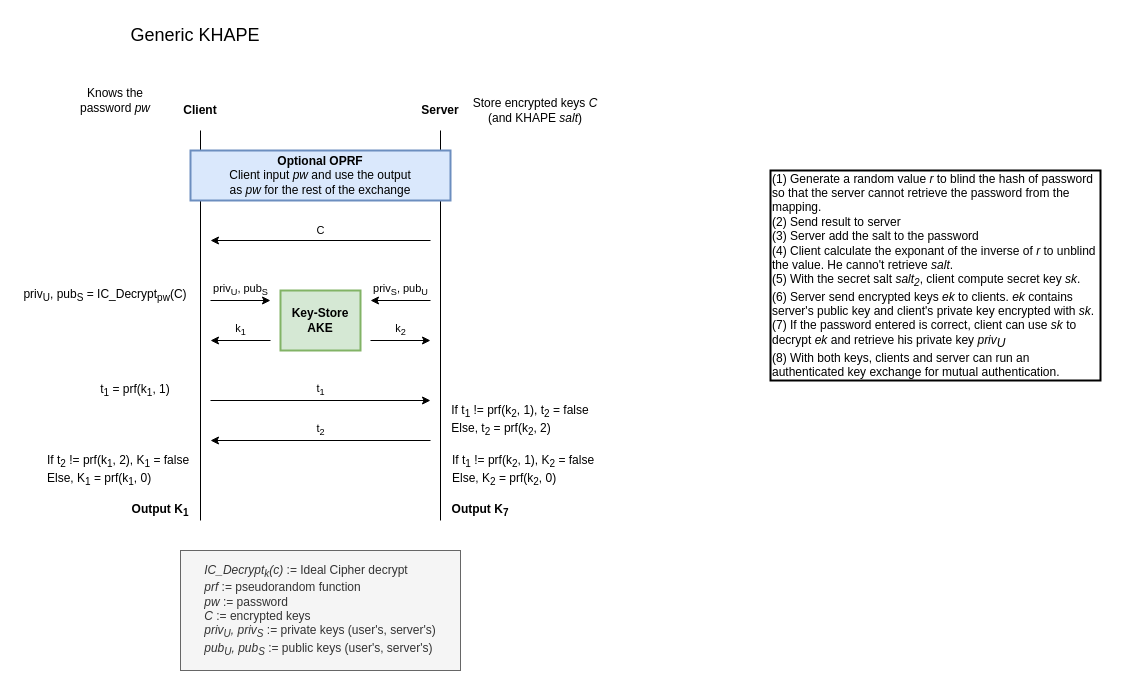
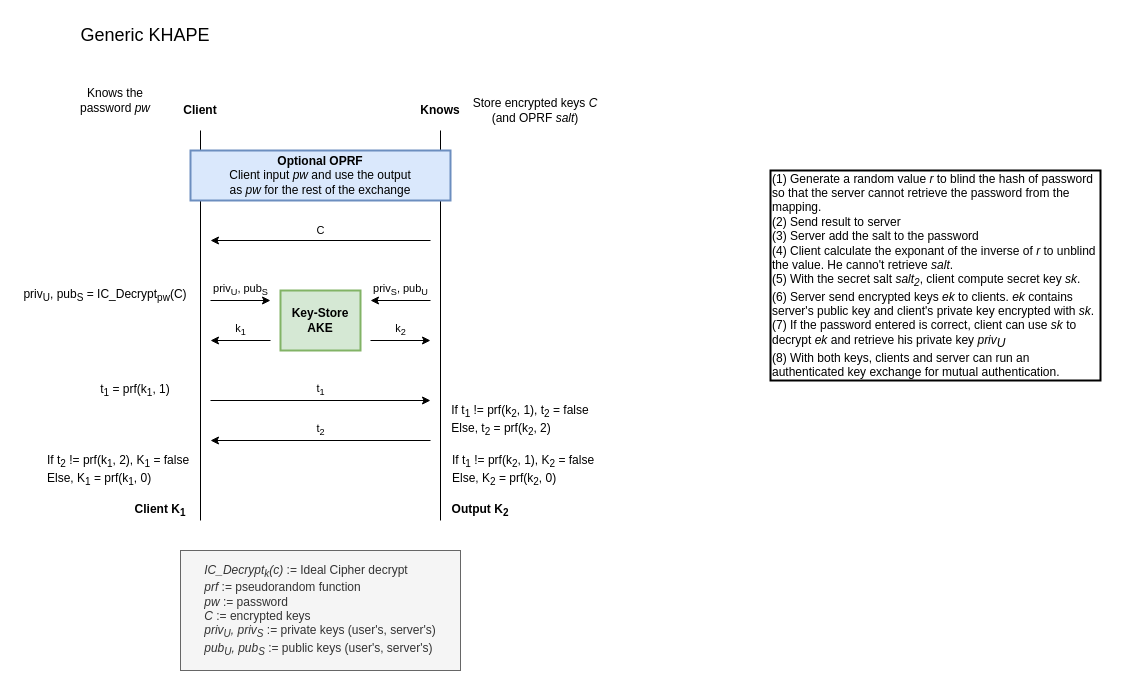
(196, 36) -> (146, 36)
(441, 111) -> (441, 111)
(536, 111) -> (536, 111)
(161, 511) -> (161, 511)
(481, 511) -> (481, 511)
